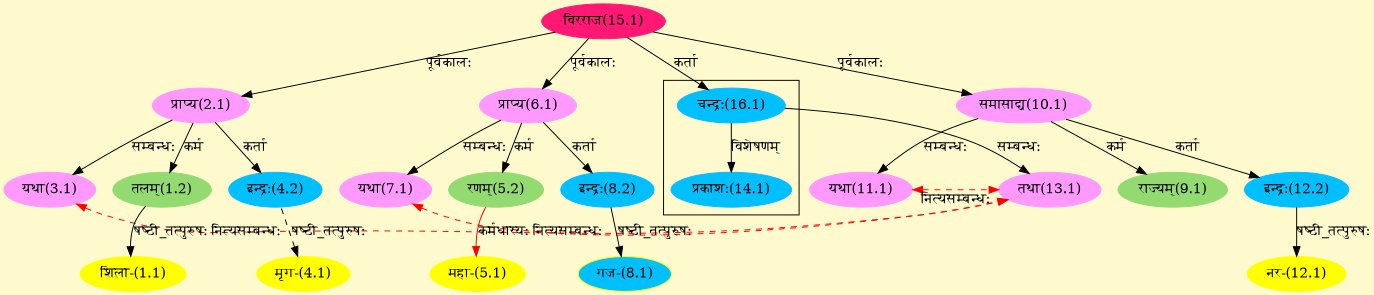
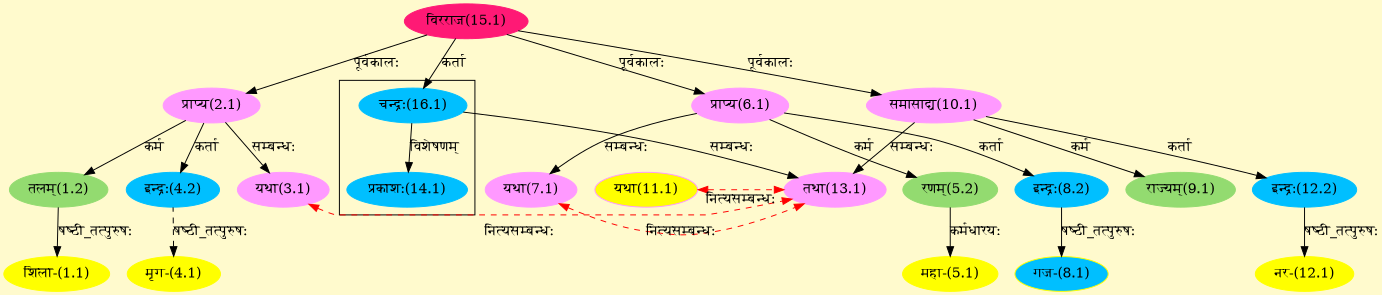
(929, 138) -> (888, 145)
(861, 190) -> (646, 190)
(480, 219) -> (950, 227)
